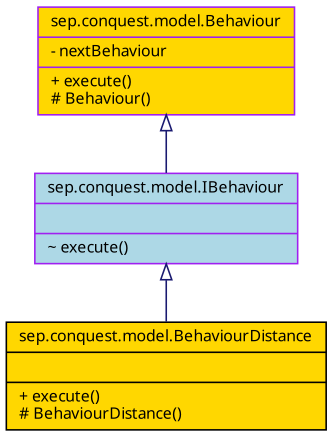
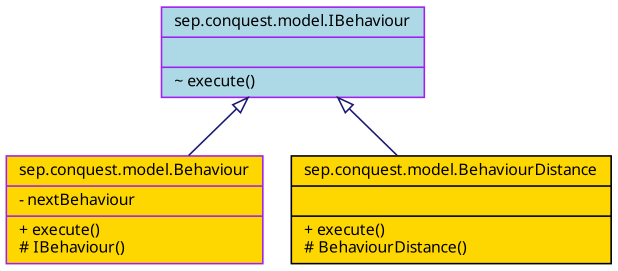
(101, 99) -> (72, 248)
(166, 152) -> (213, 132)
